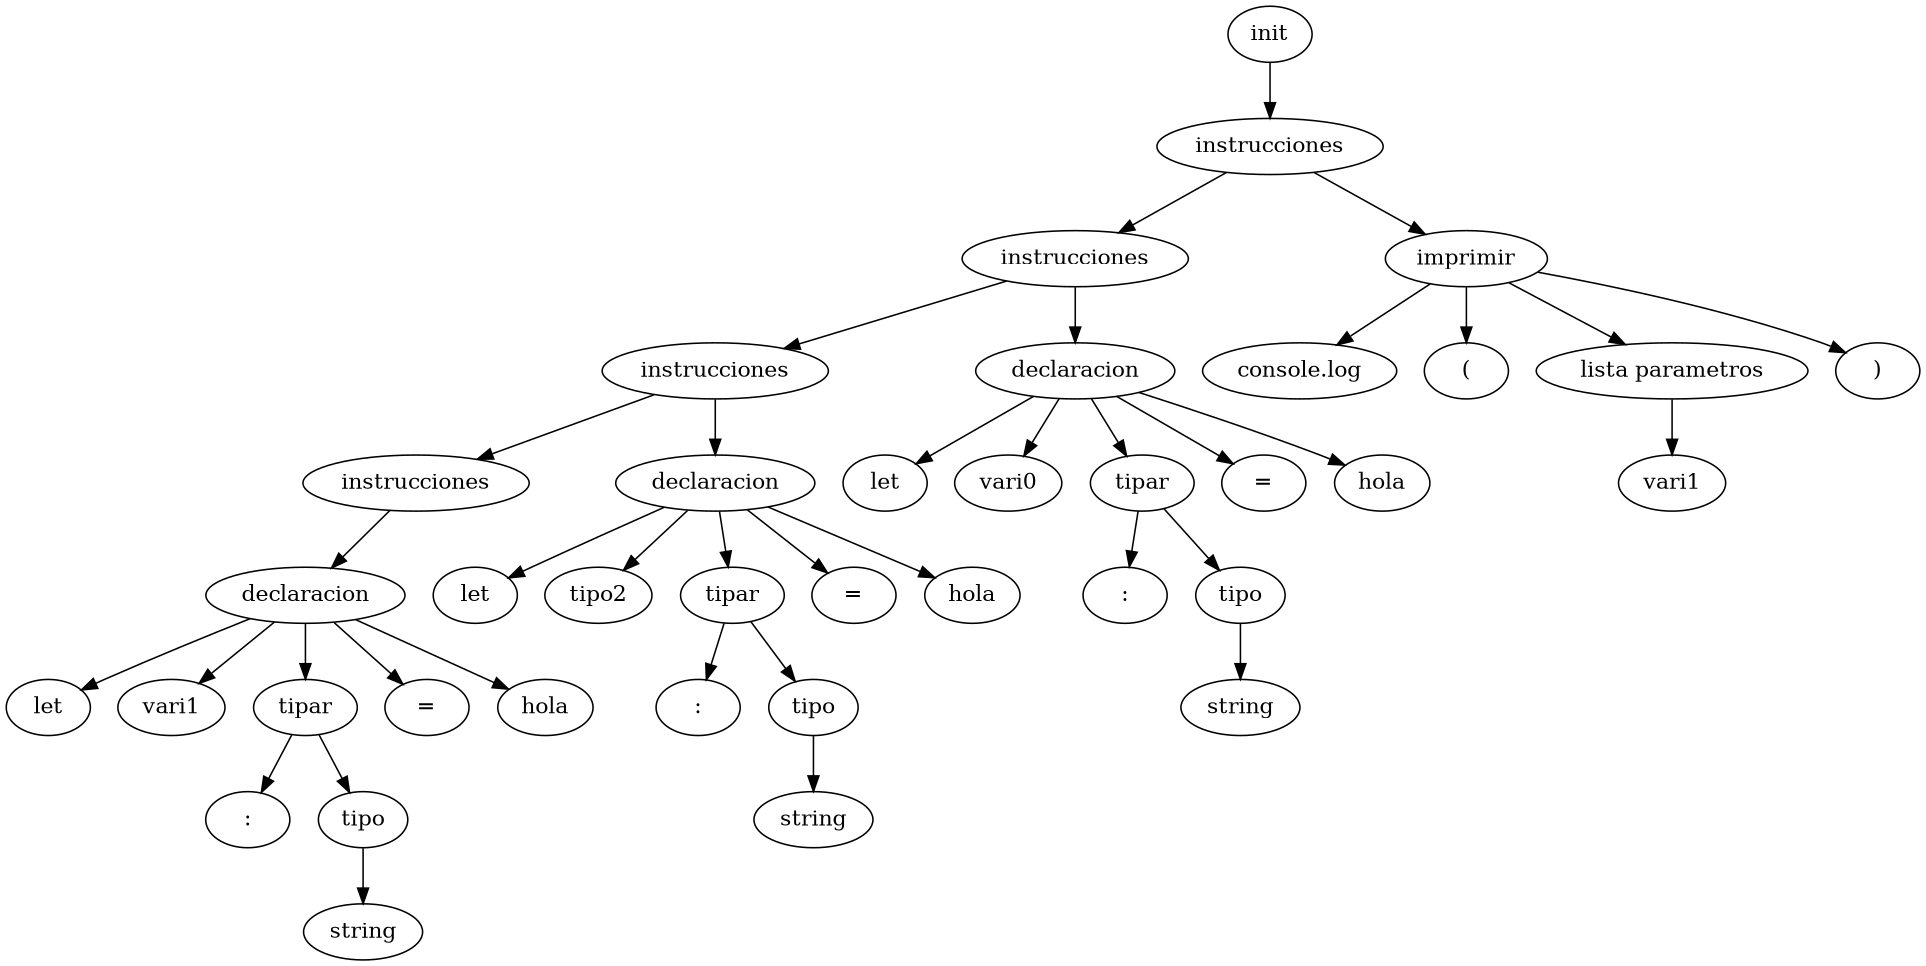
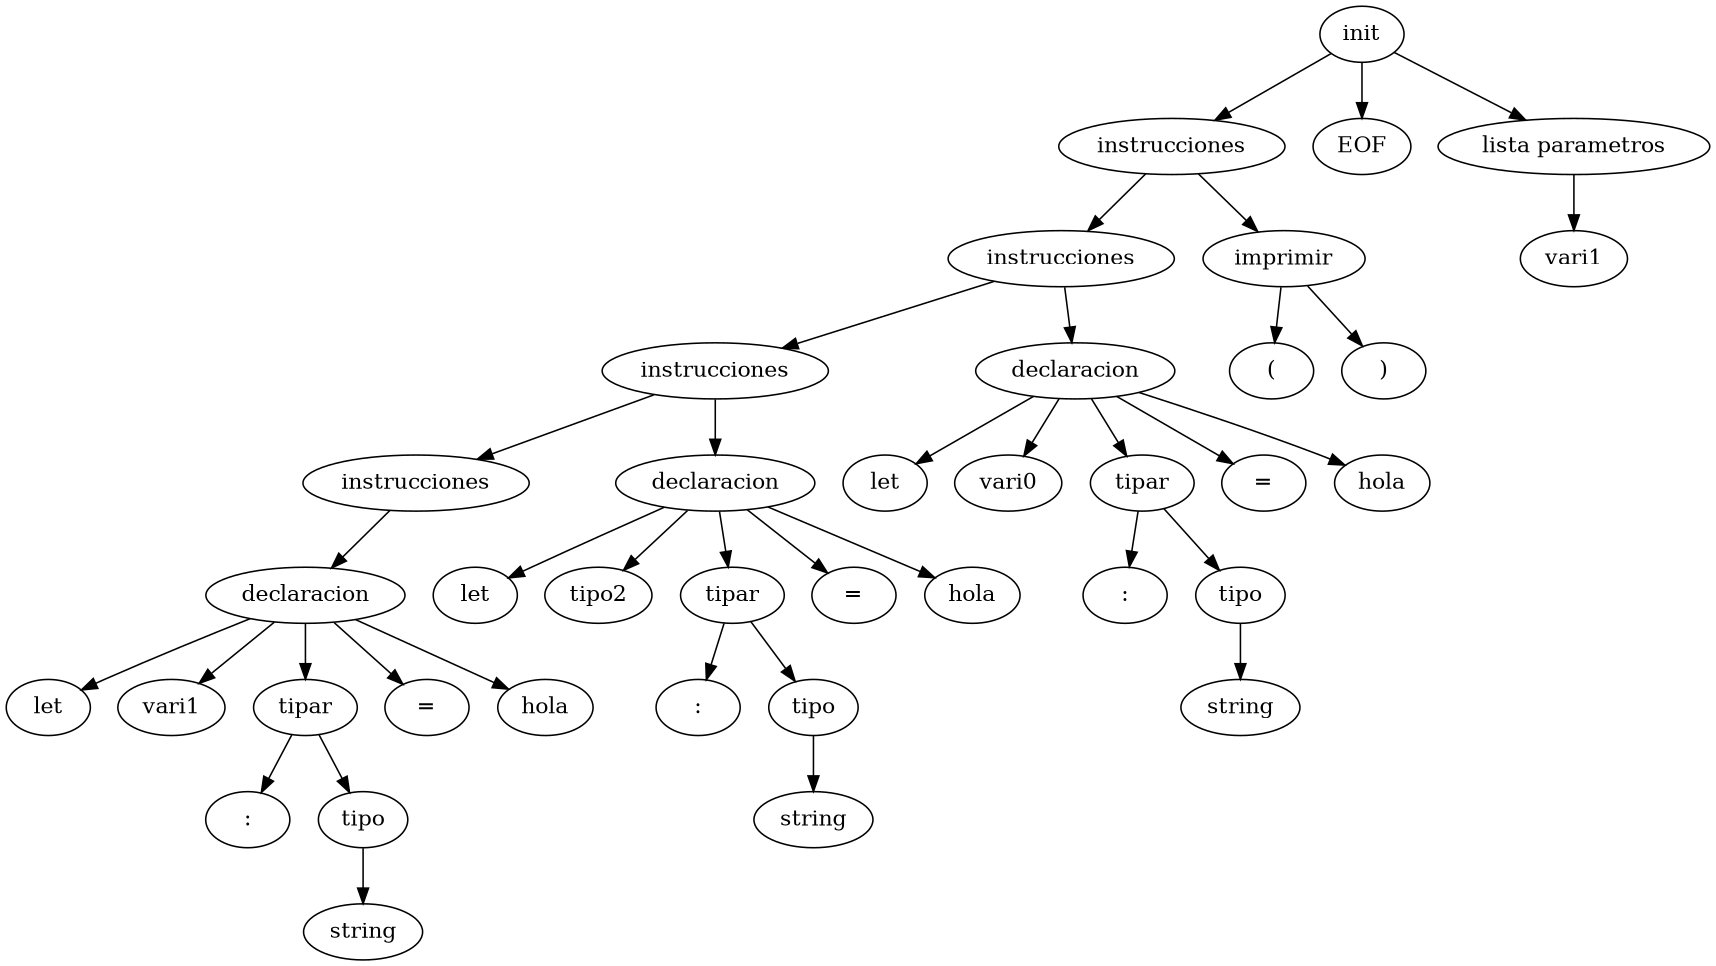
none -> (1362, 146)
(1560, 310) -> (1453, 83)
(1300, 371) -> none
